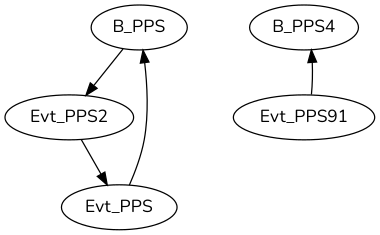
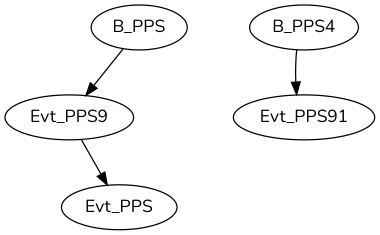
(312, 78) -> (296, 66)
(69, 117) -> (69, 117)
(146, 125) -> none
